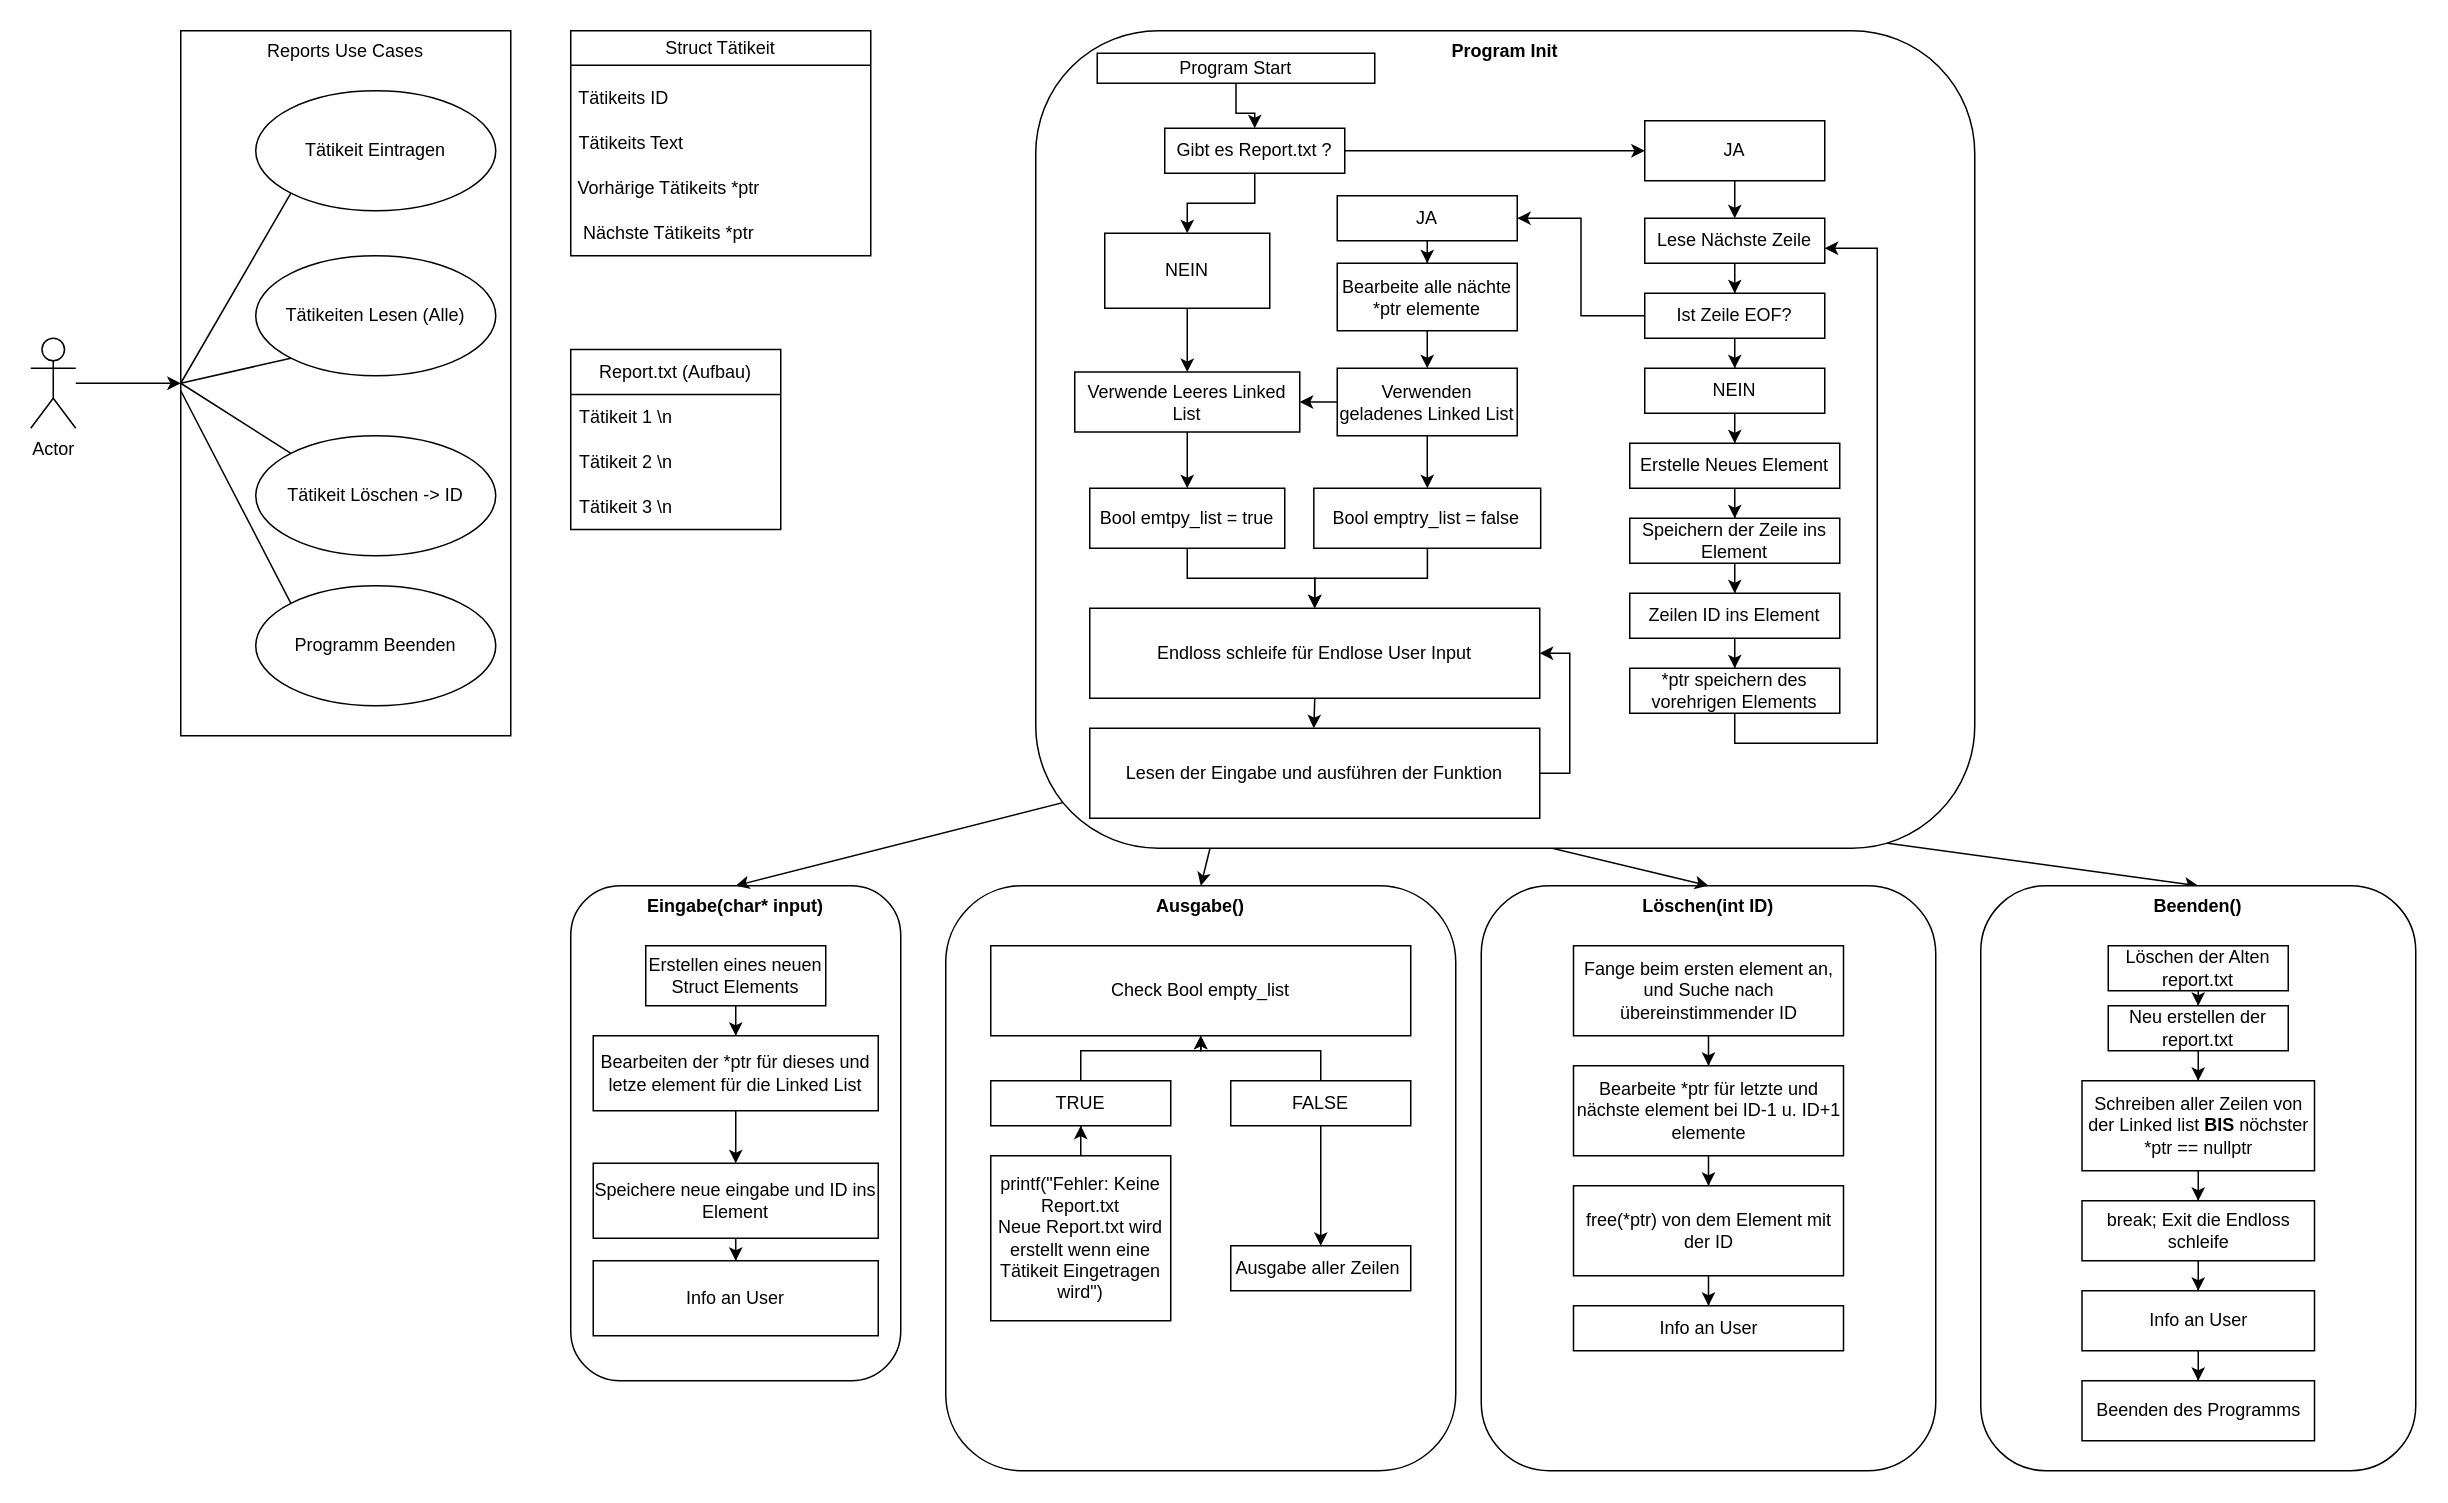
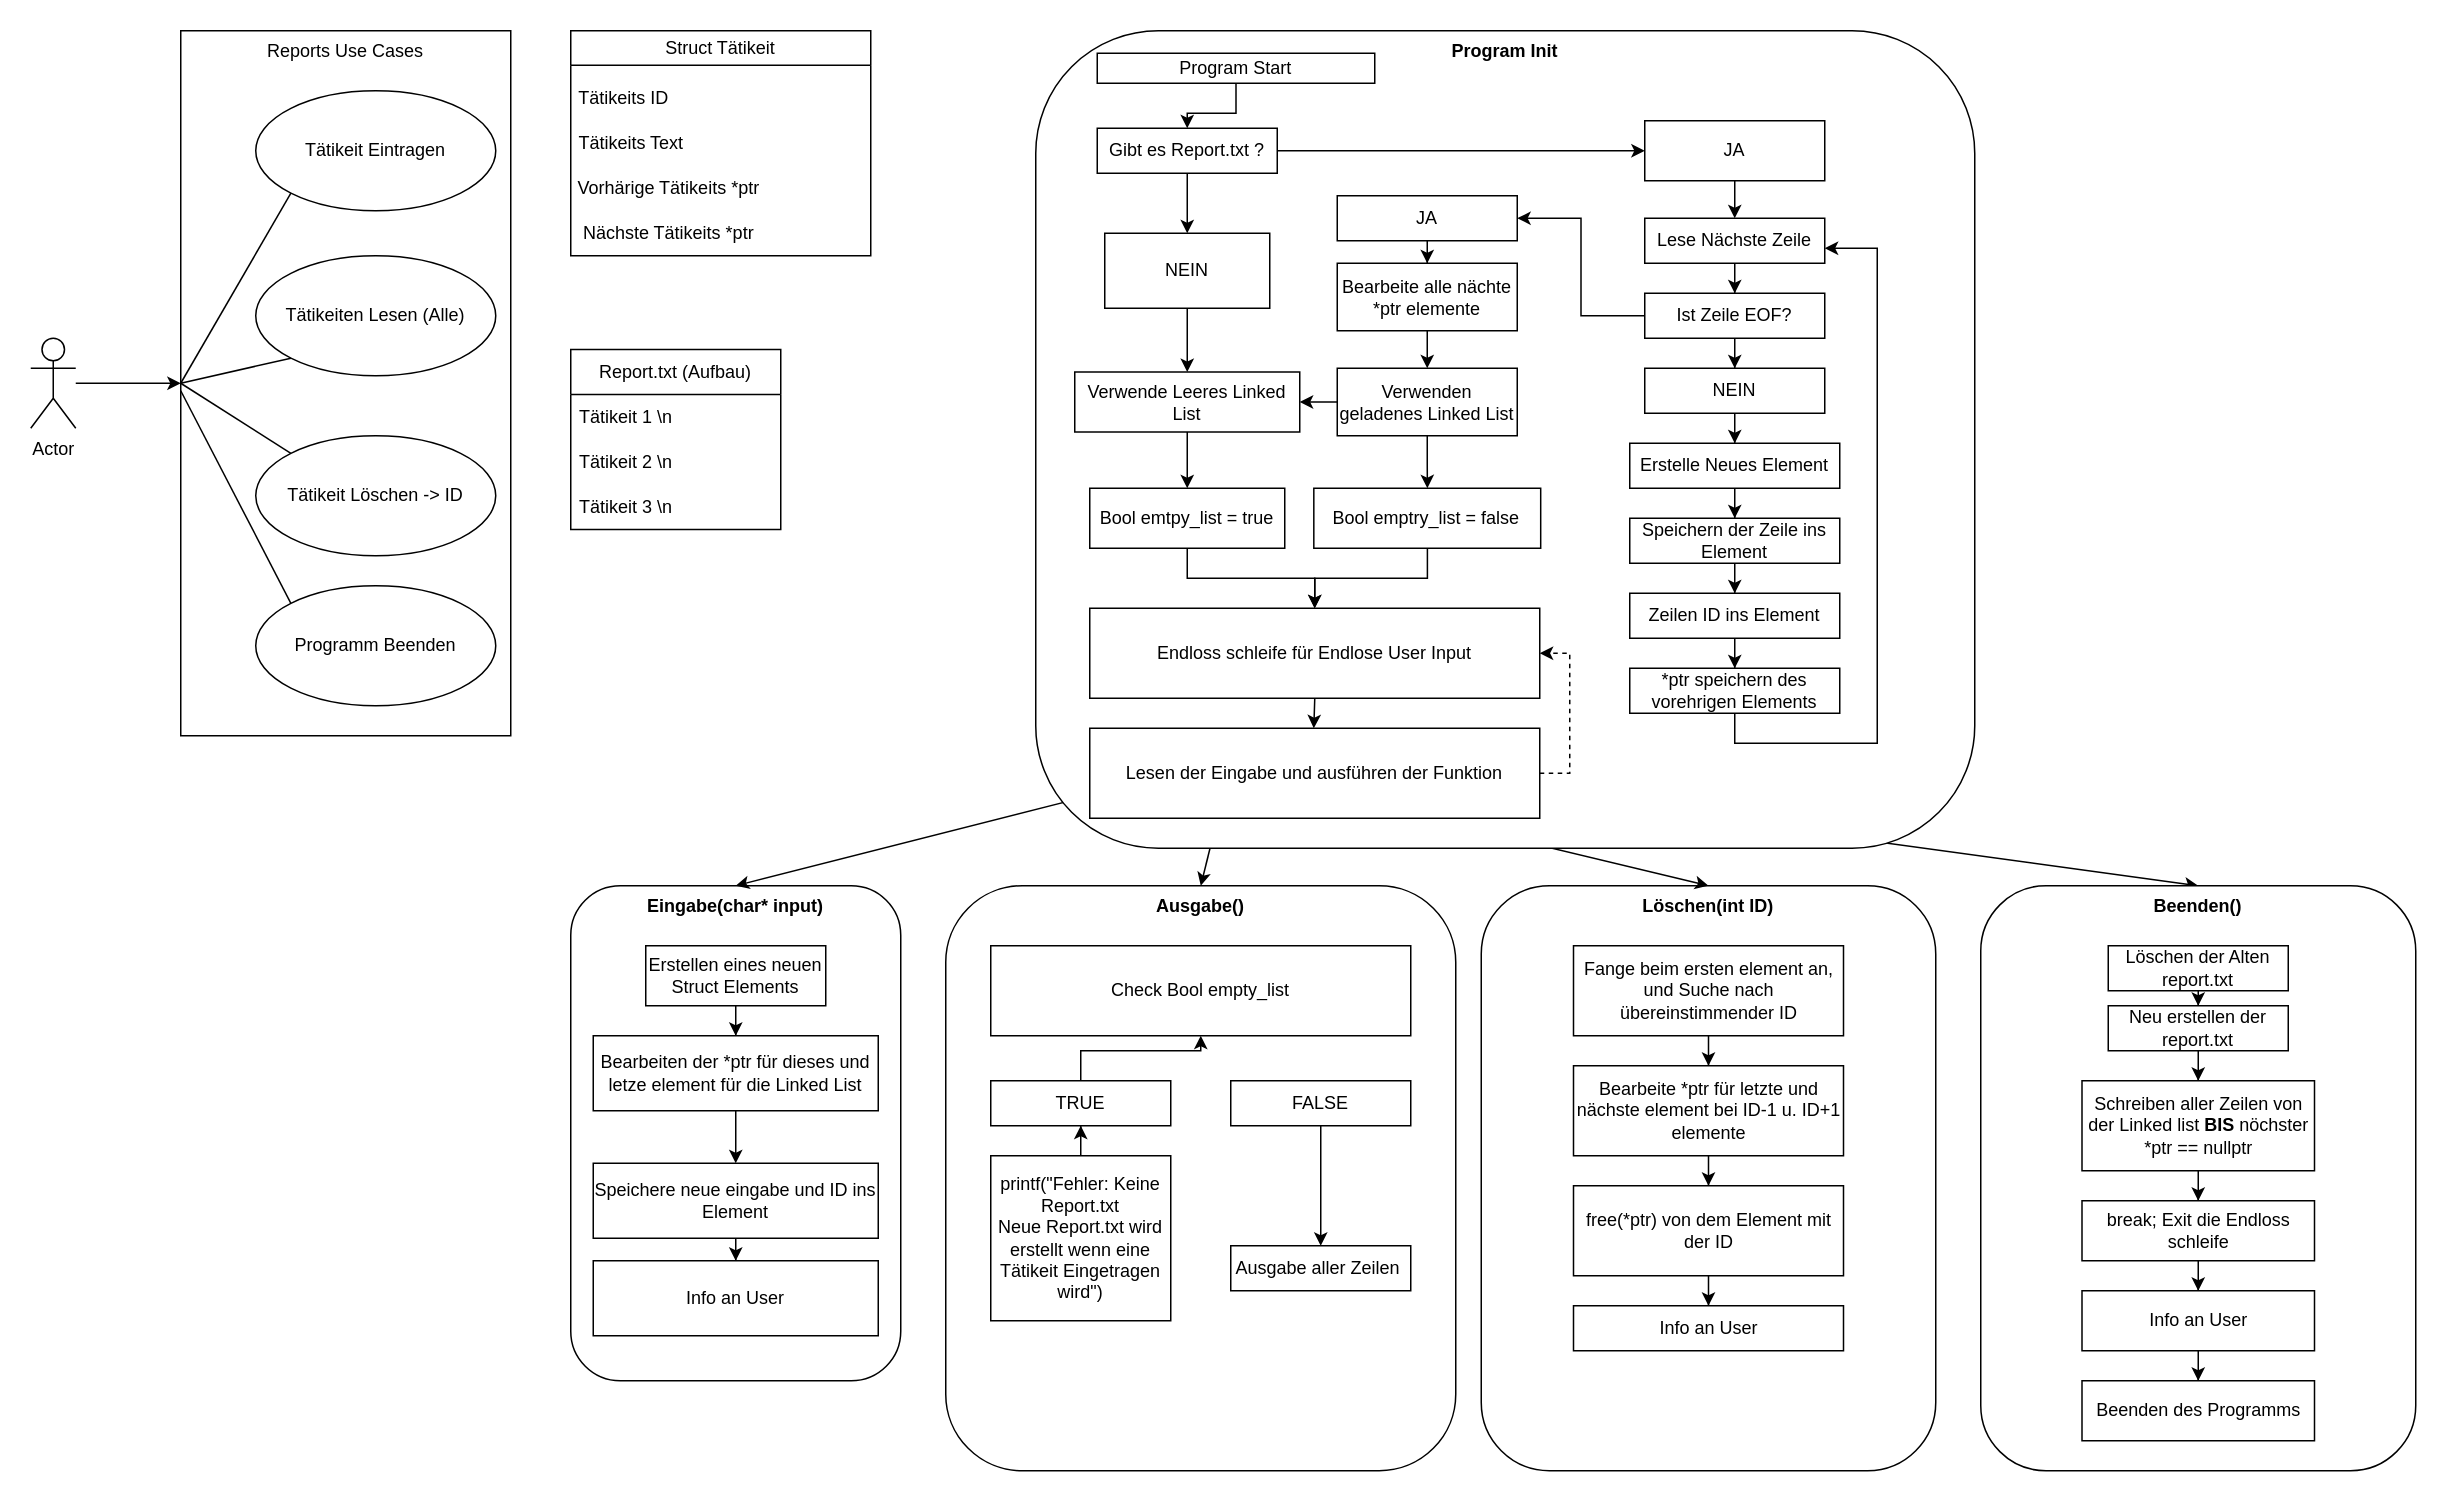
(1255, 151) -> (1187, 151)
(1570, 717) -> (1570, 717)
(1276, 1051) -> none
